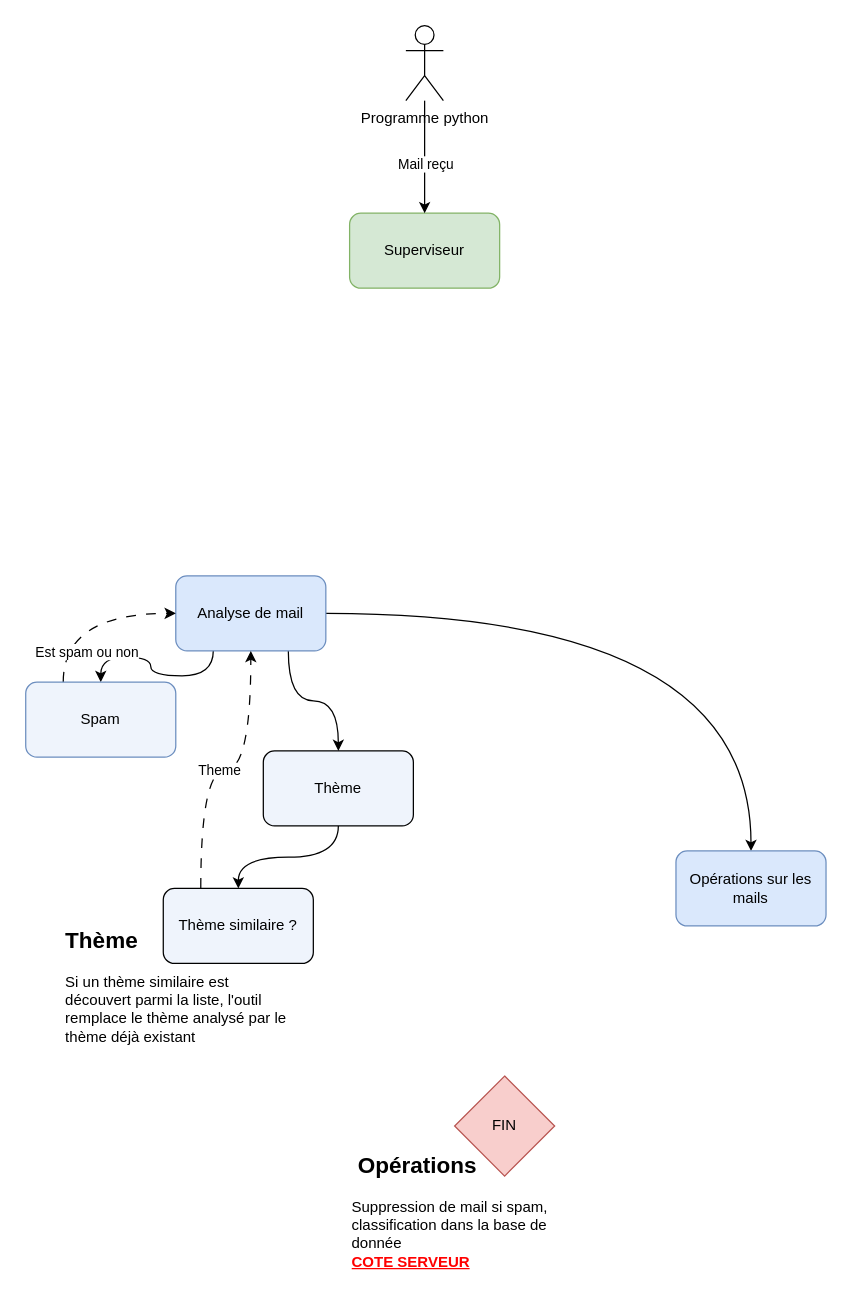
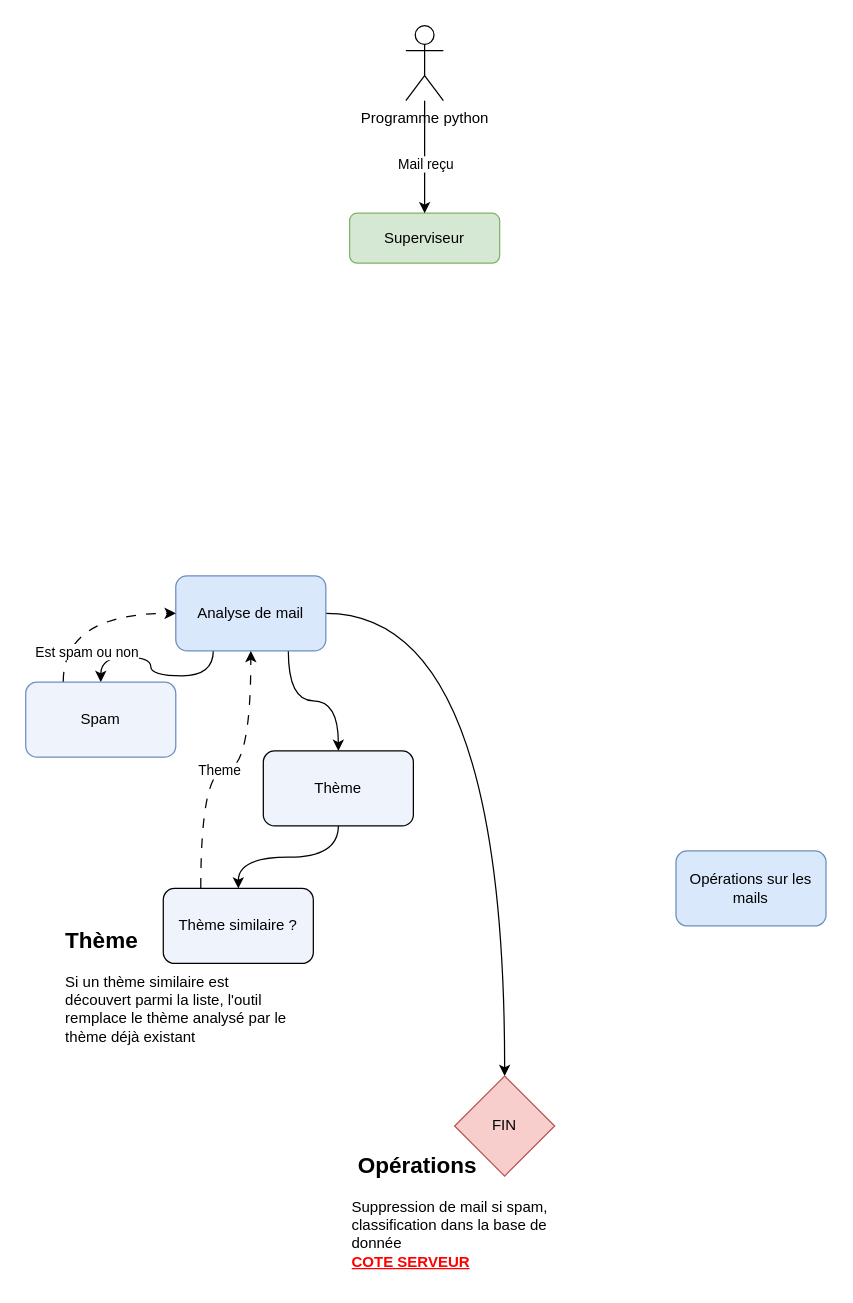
(424, 251) -> (424, 238)
(598, 650) -> (482, 808)
